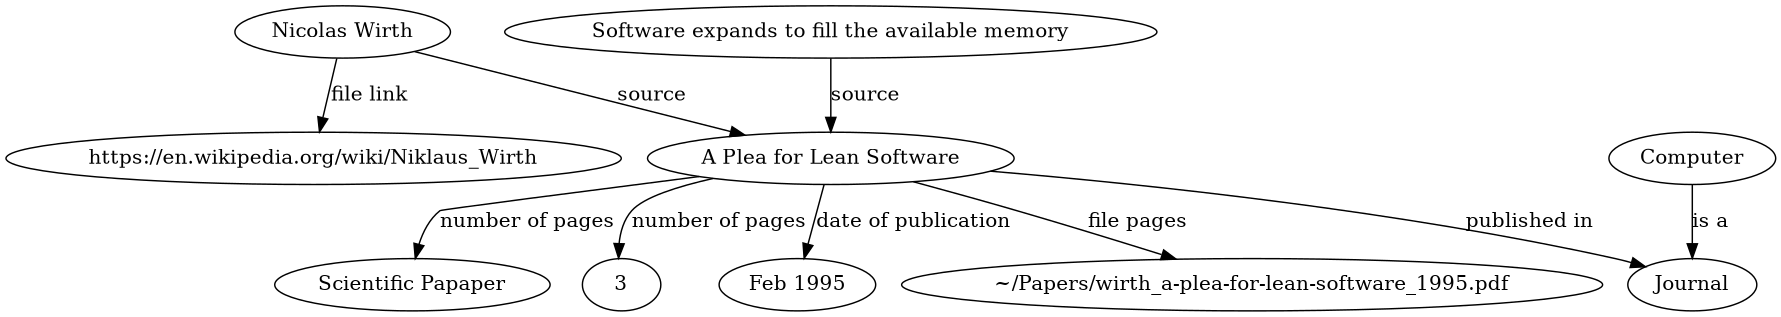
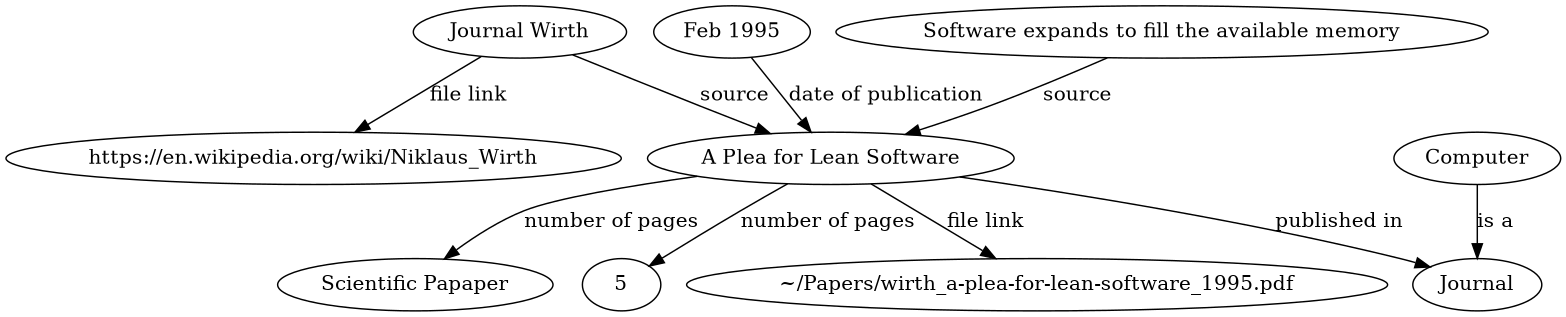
(343, 32) -> (520, 32)
(816, 215) -> (777, 89)
(1138, 222) -> (986, 222)
(622, 285) -> (622, 285)
